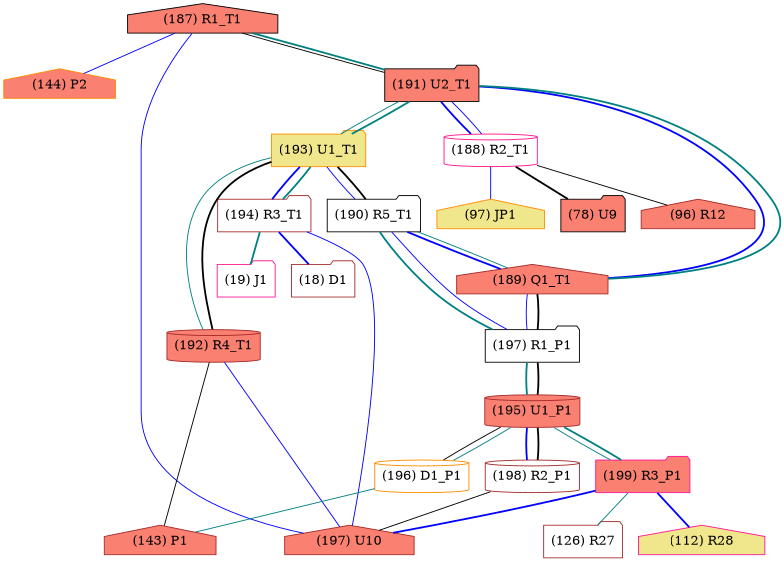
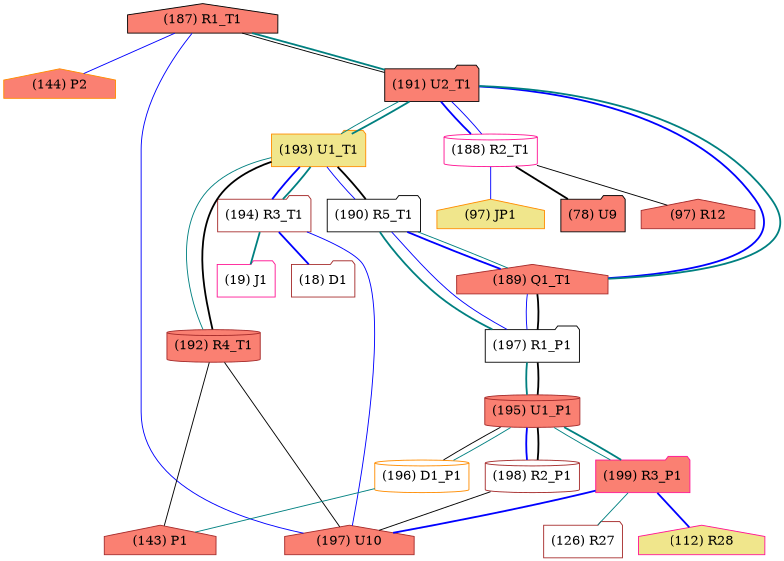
(698, 216) -> (698, 216)
(282, 445) -> (282, 445)
